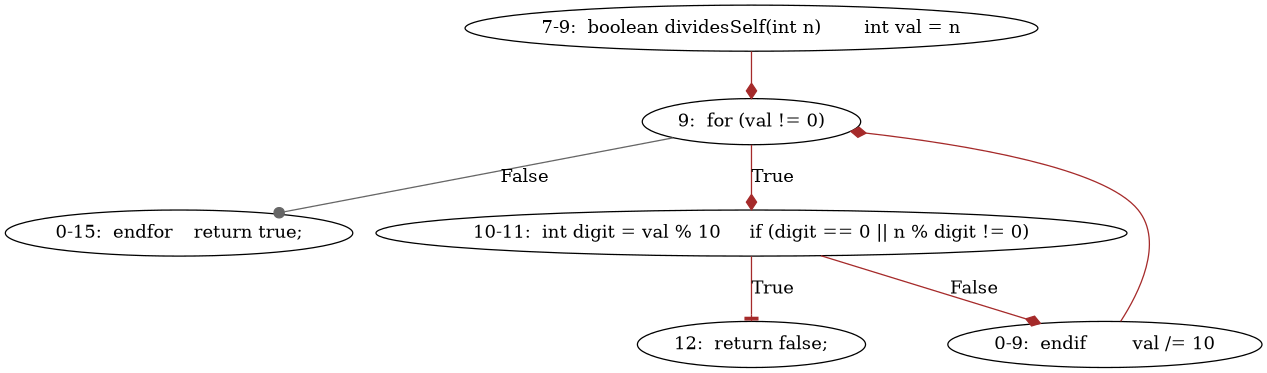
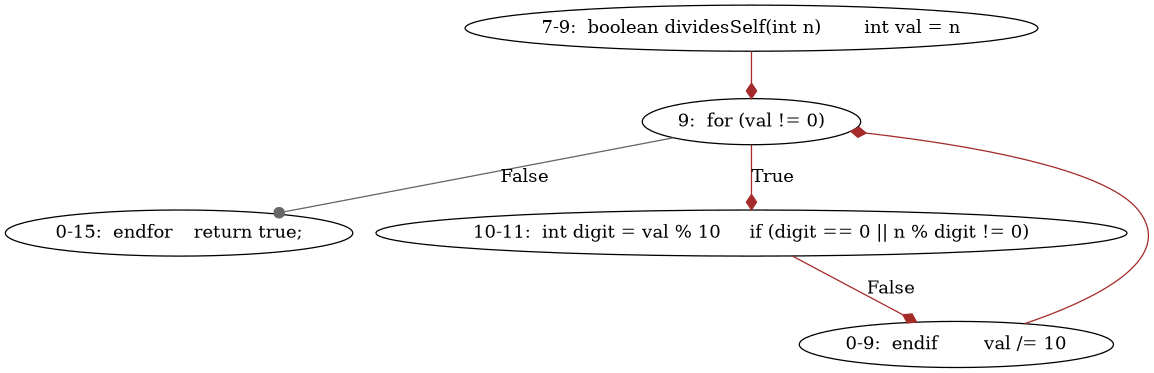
(751, 344) -> none
